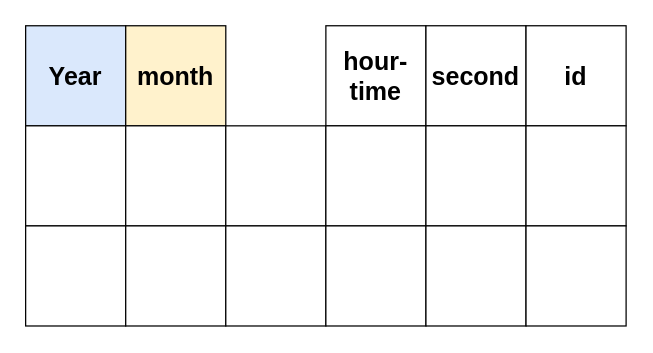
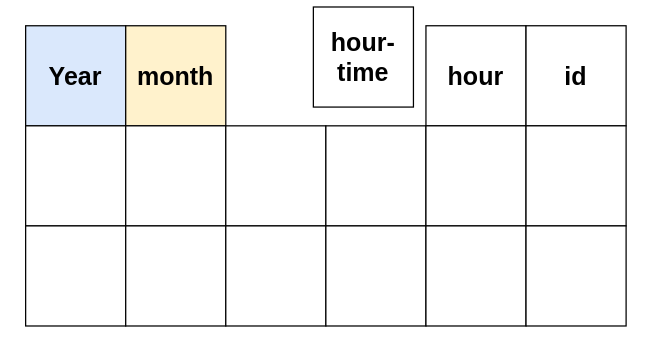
(376, 76) -> (363, 57)
(476, 76) -> (476, 76)
